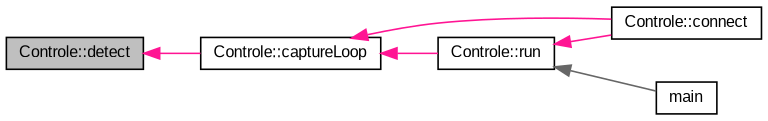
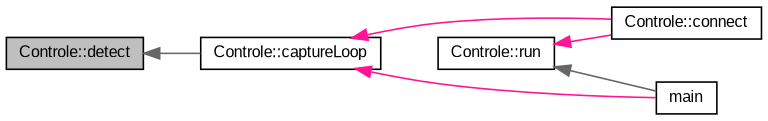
(180, 53) -> (180, 53)
(418, 53) -> (513, 91)
